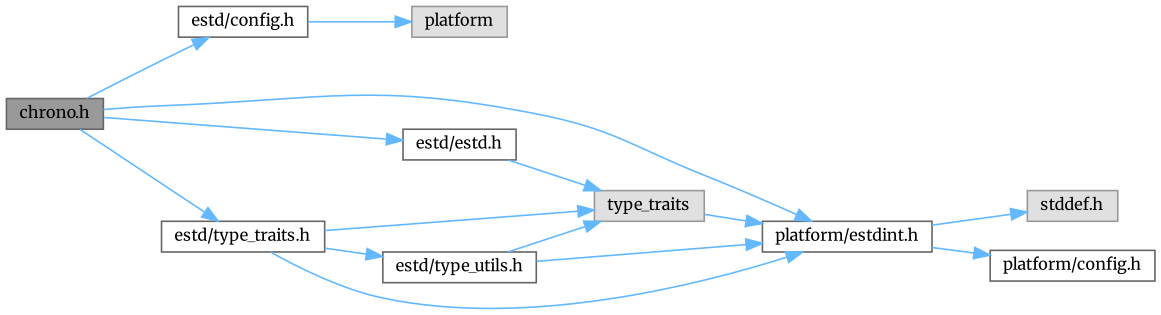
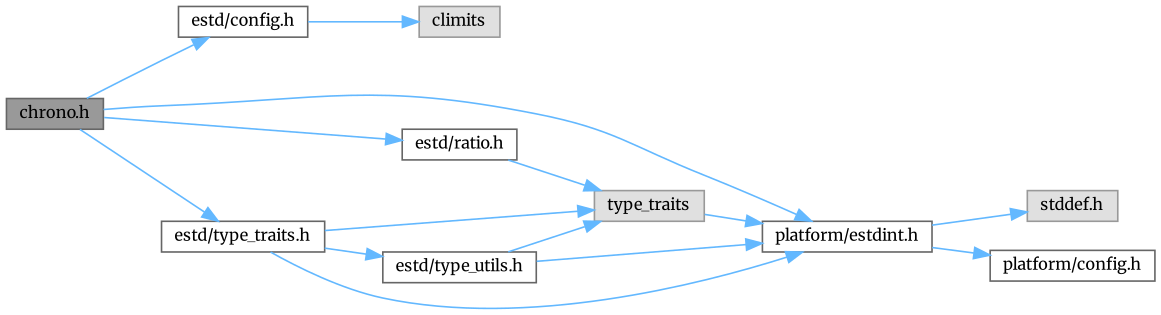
(460, 22) -> (460, 22)
(460, 145) -> (460, 145)
